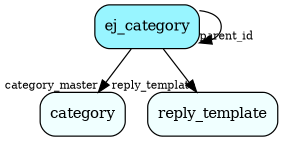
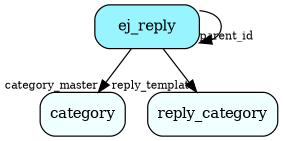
(147, 27) -> (147, 27)
(213, 114) -> (213, 114)
